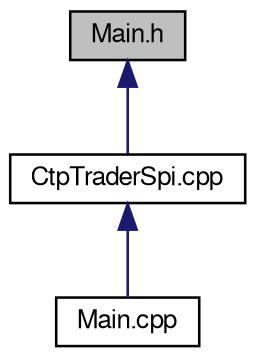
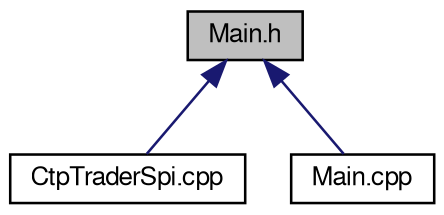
(128, 264) -> (312, 117)
